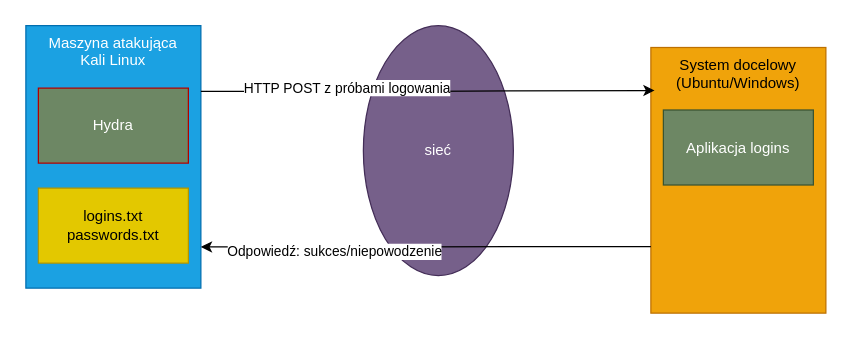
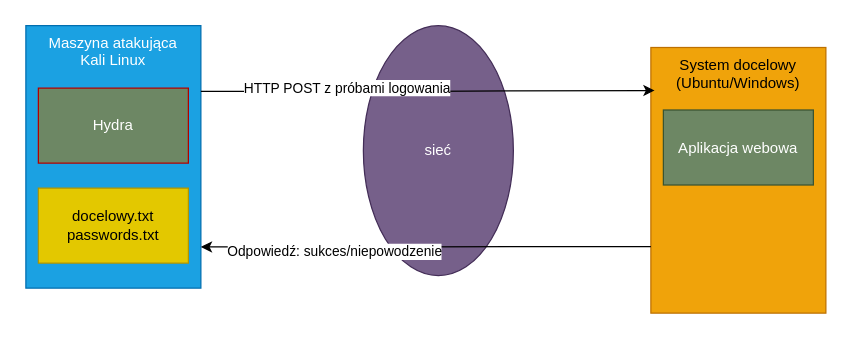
(738, 148) -> (738, 148)
(113, 226) -> (113, 226)
